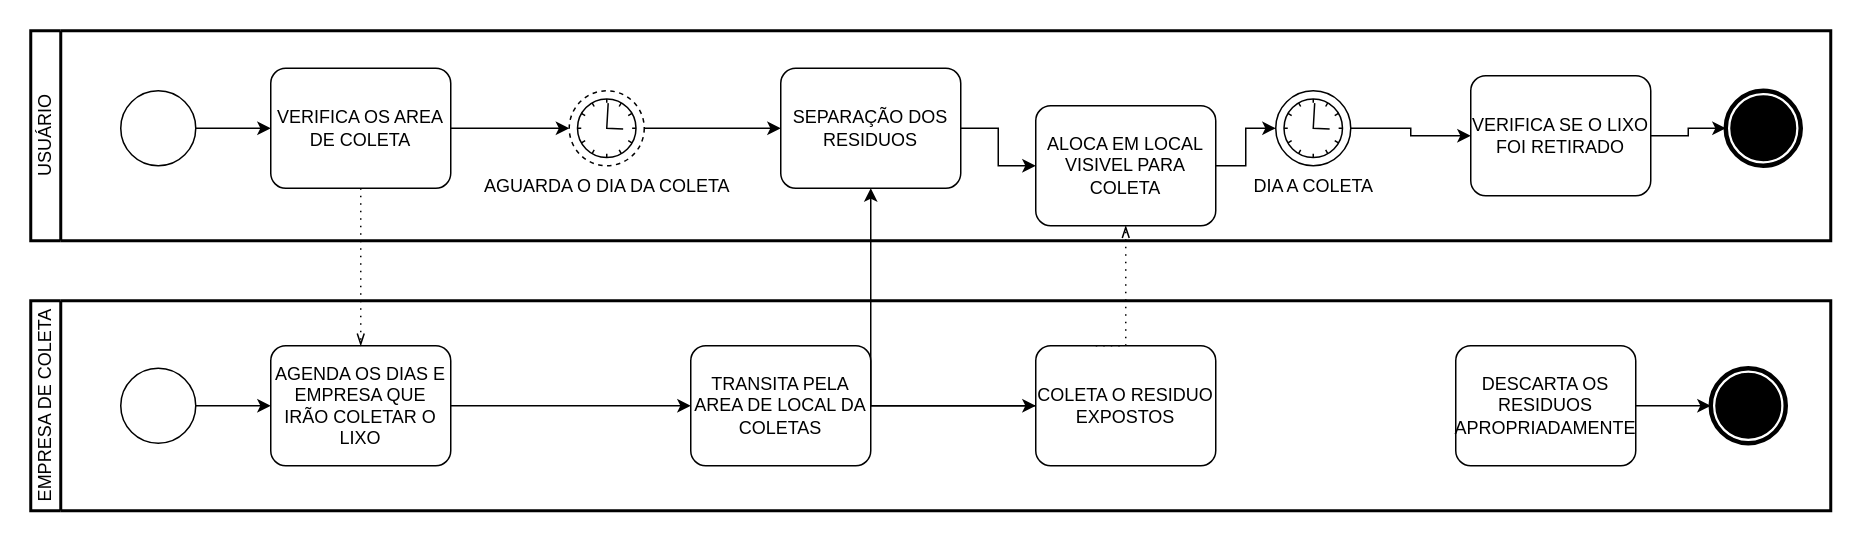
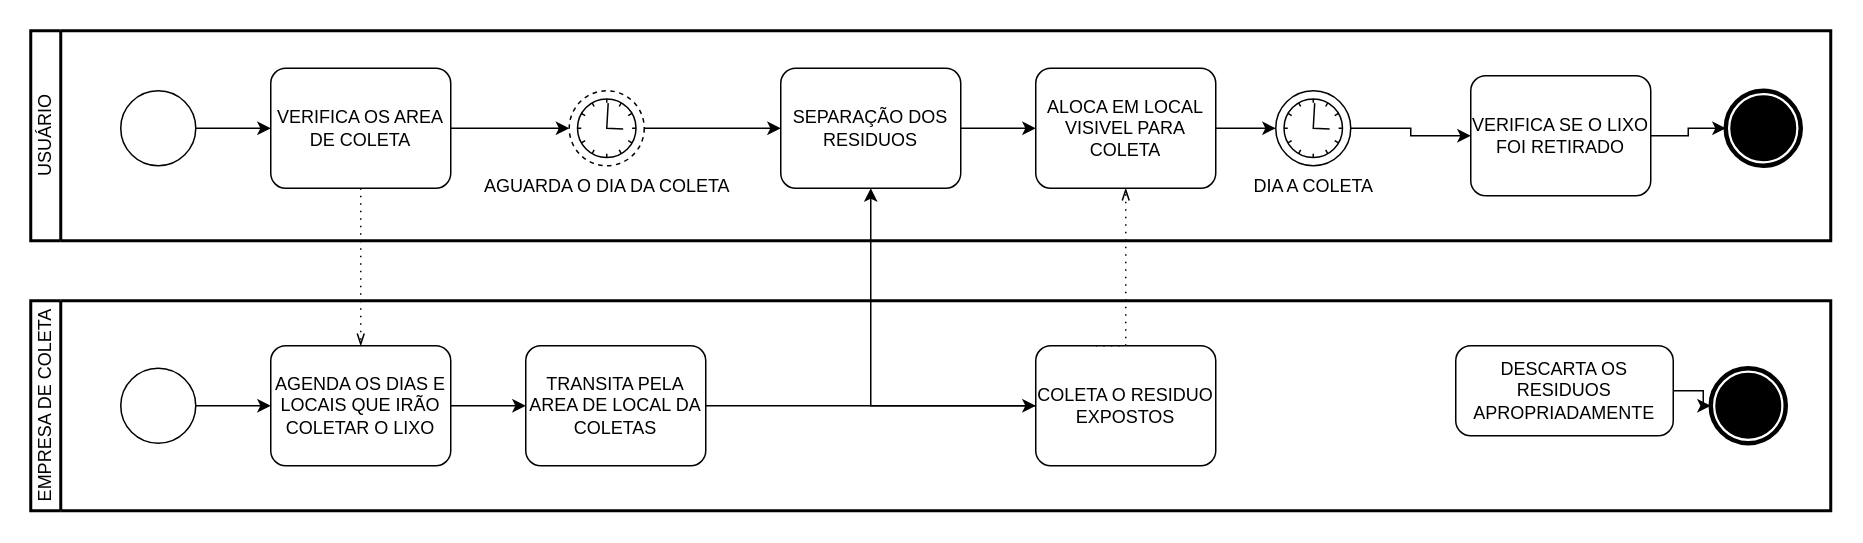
(1126, 166) -> (1126, 128)
(361, 406) -> (361, 406)
(781, 406) -> (616, 406)
(1546, 406) -> (1565, 391)
